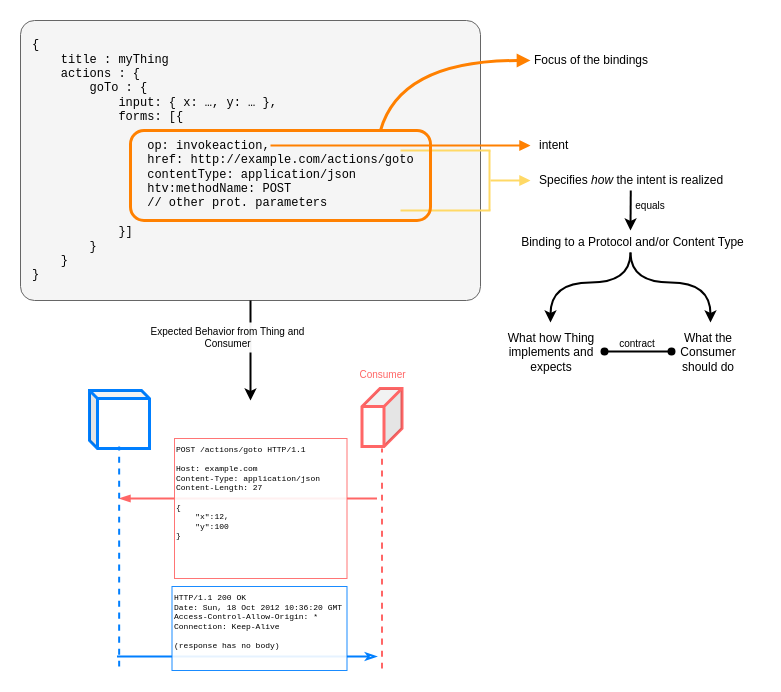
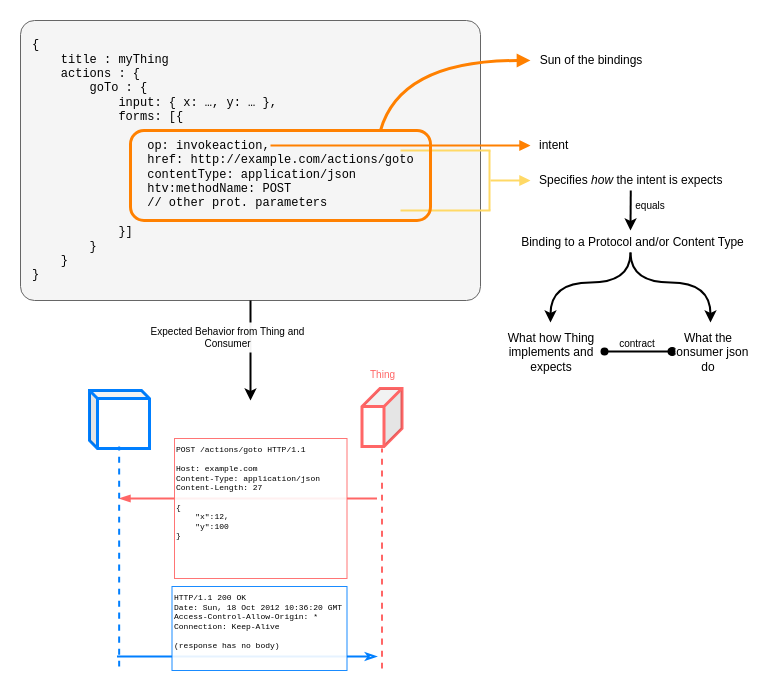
(592, 61) -> (592, 61)
(639, 188) -> (639, 188)
(709, 353) -> (709, 353)
(383, 375) -> (383, 375)
